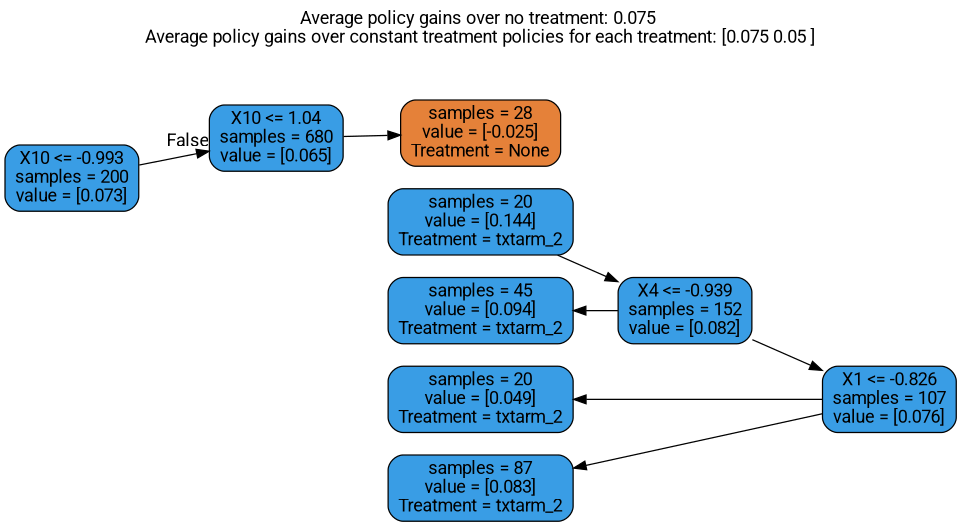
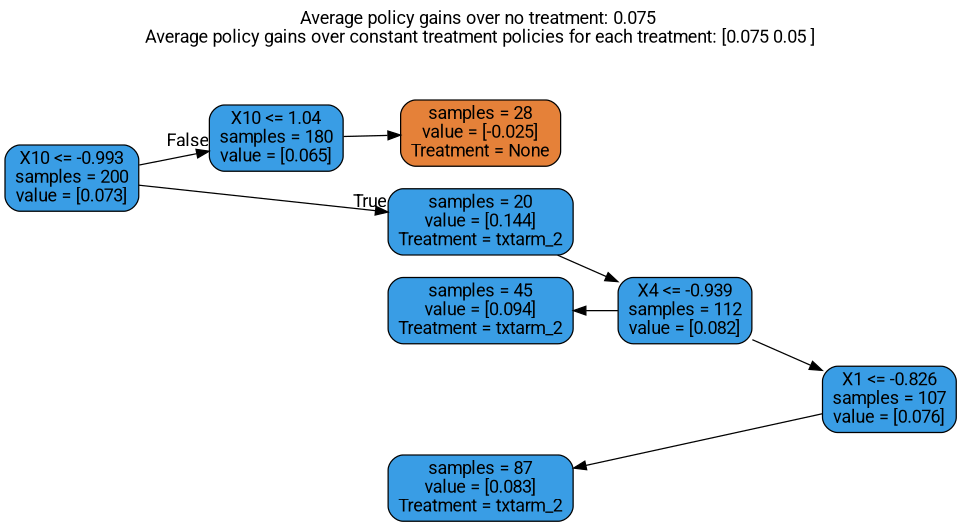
(276, 138) -> (276, 138)
none -> (257, 198)
(685, 311) -> (685, 311)
(481, 399) -> none
